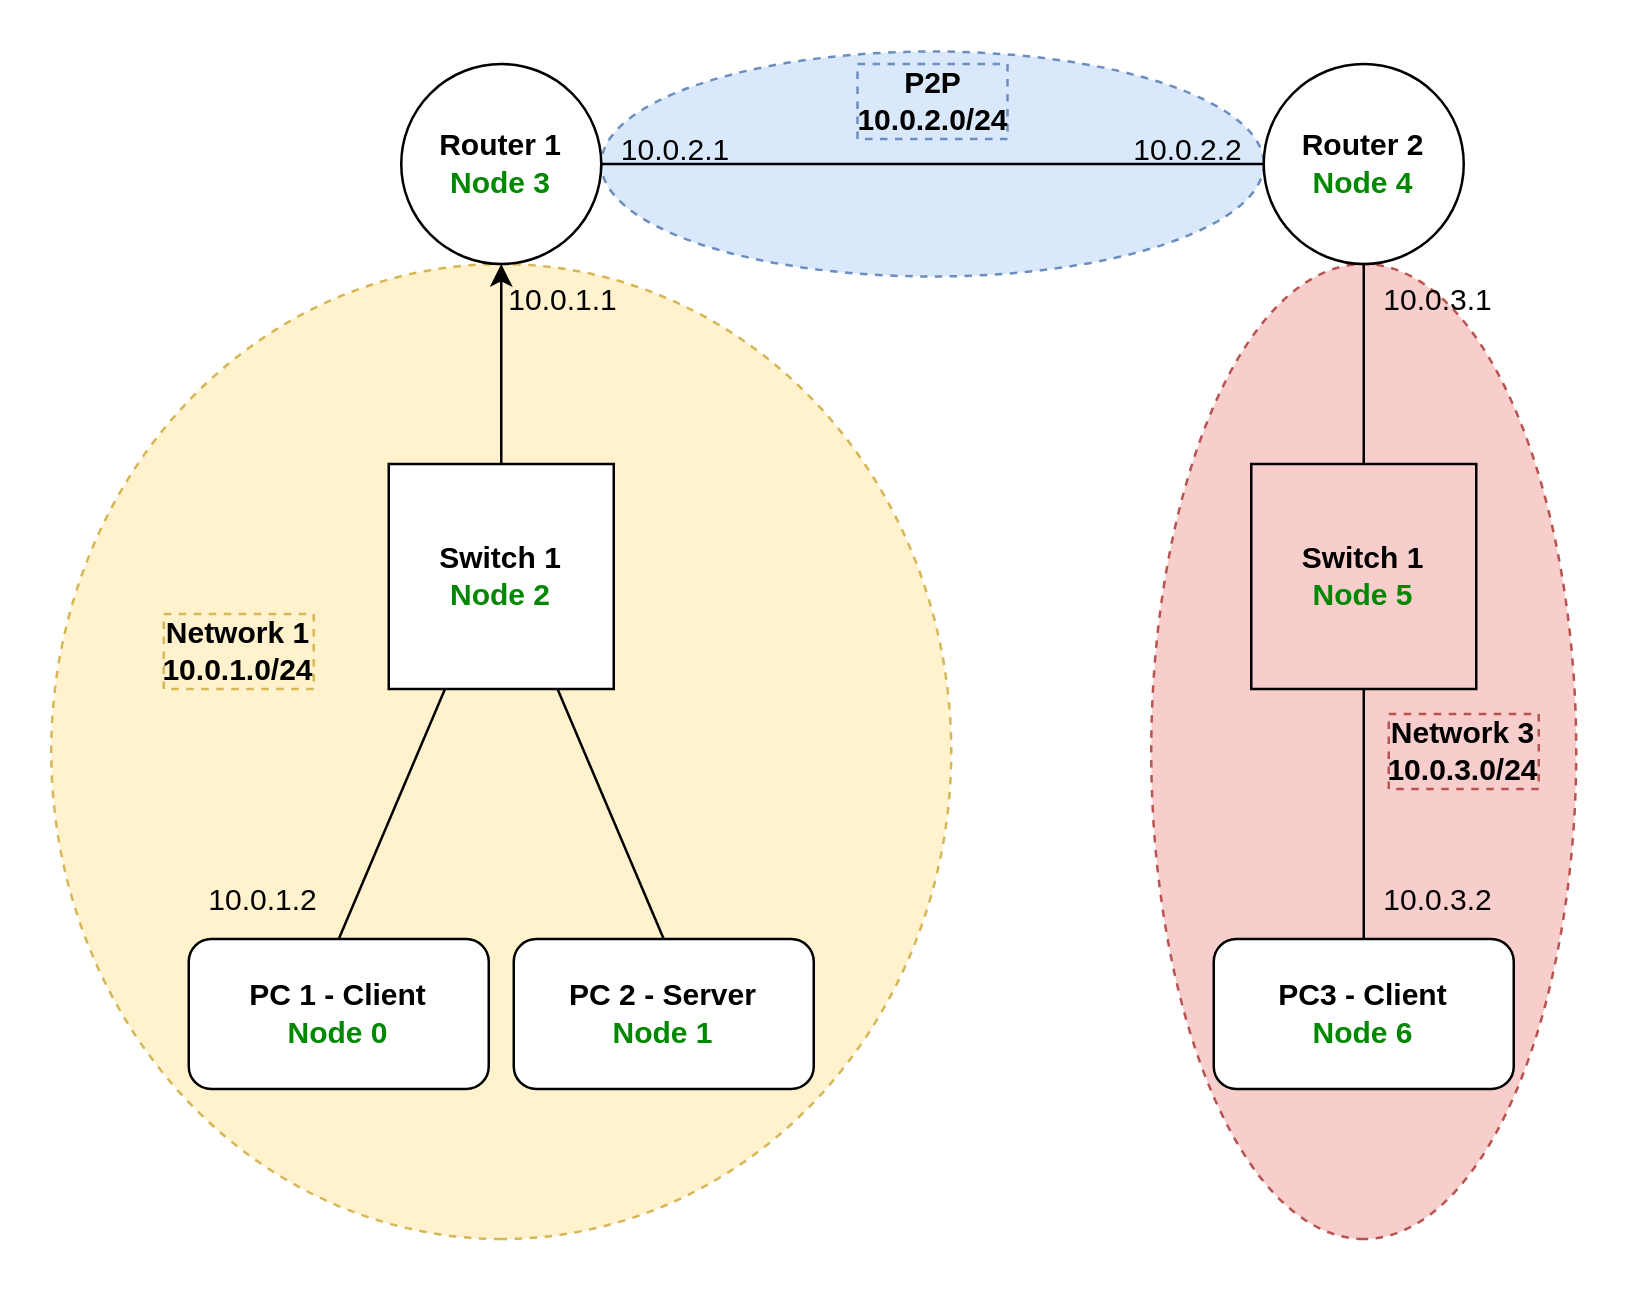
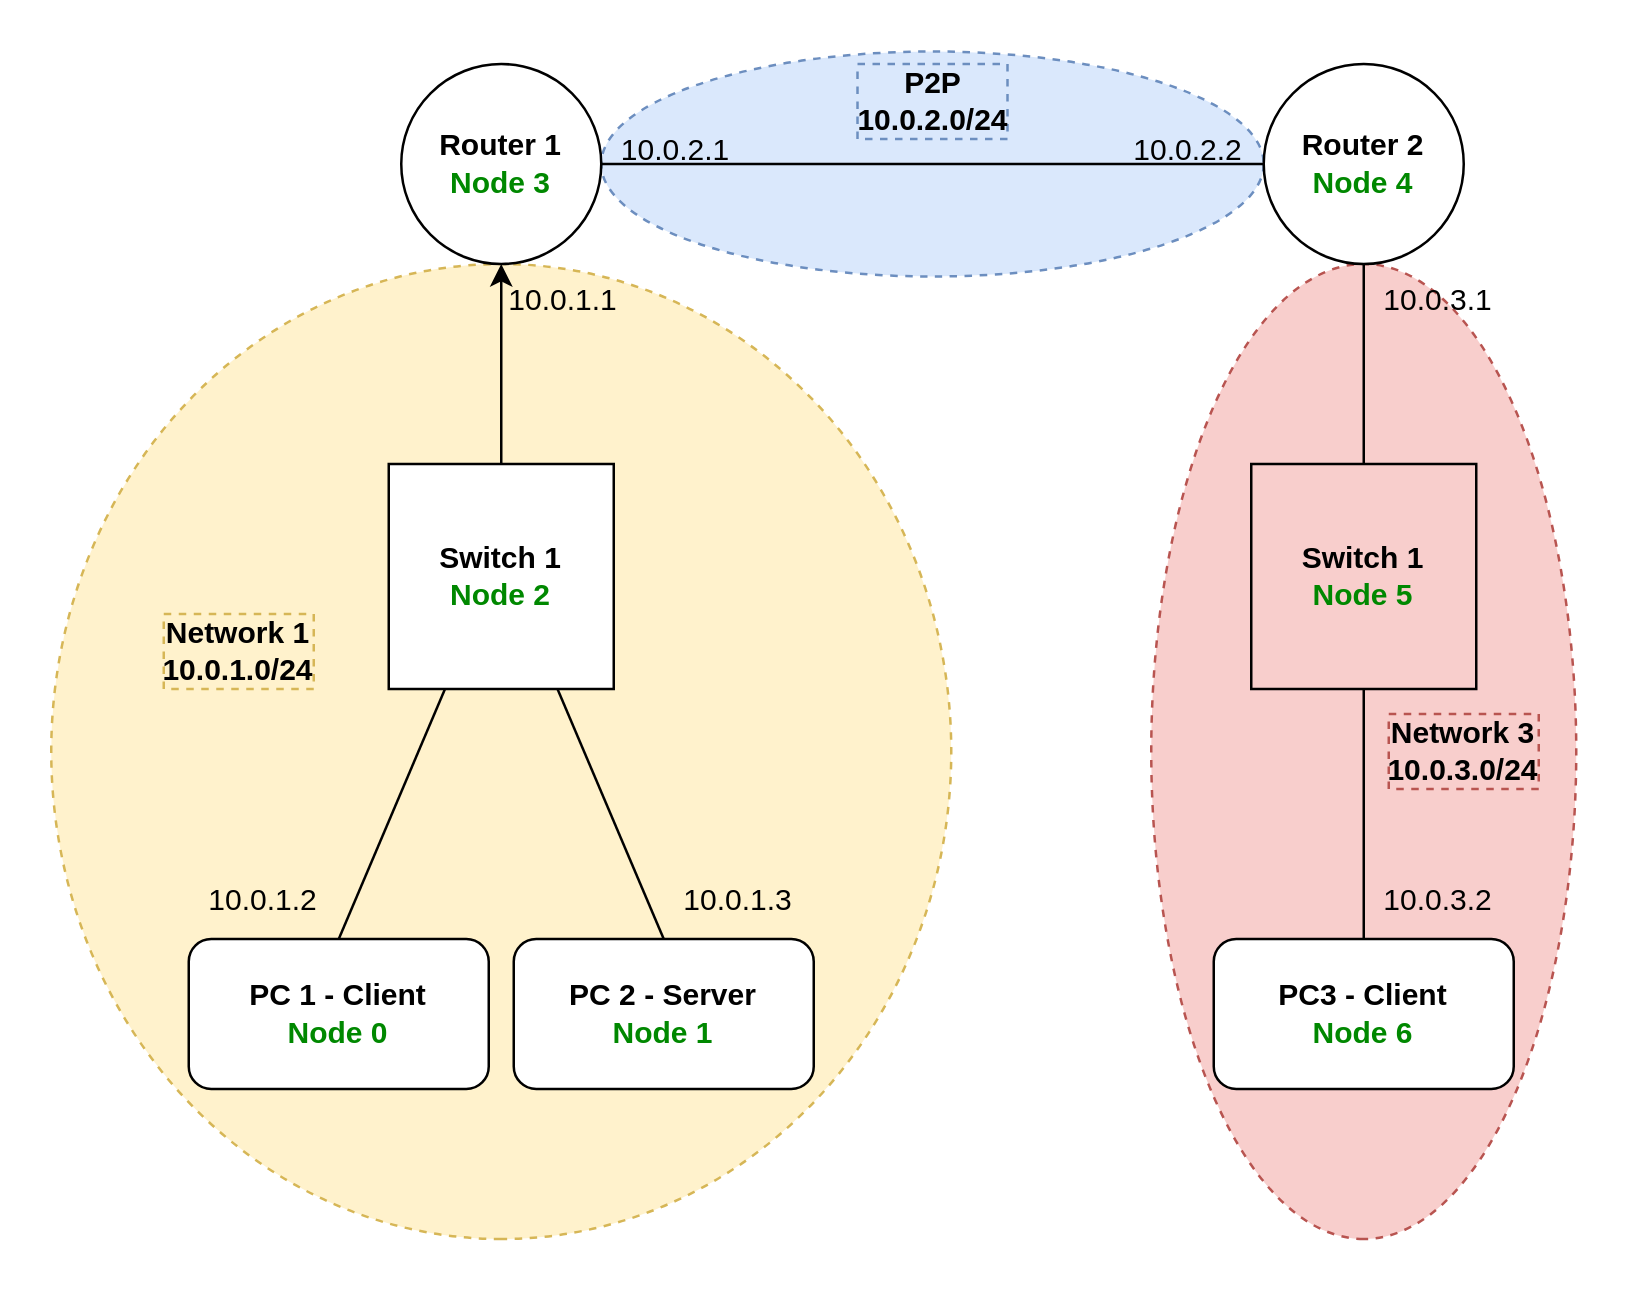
none -> (739, 901)
